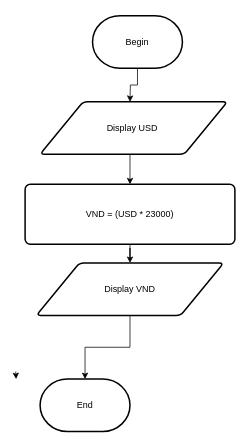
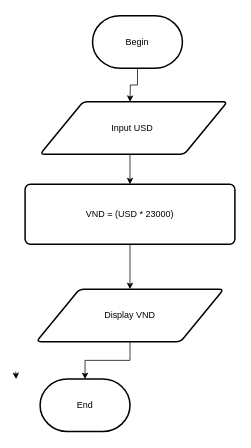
(134, 128) -> (134, 128)
(130, 289) -> (130, 315)
